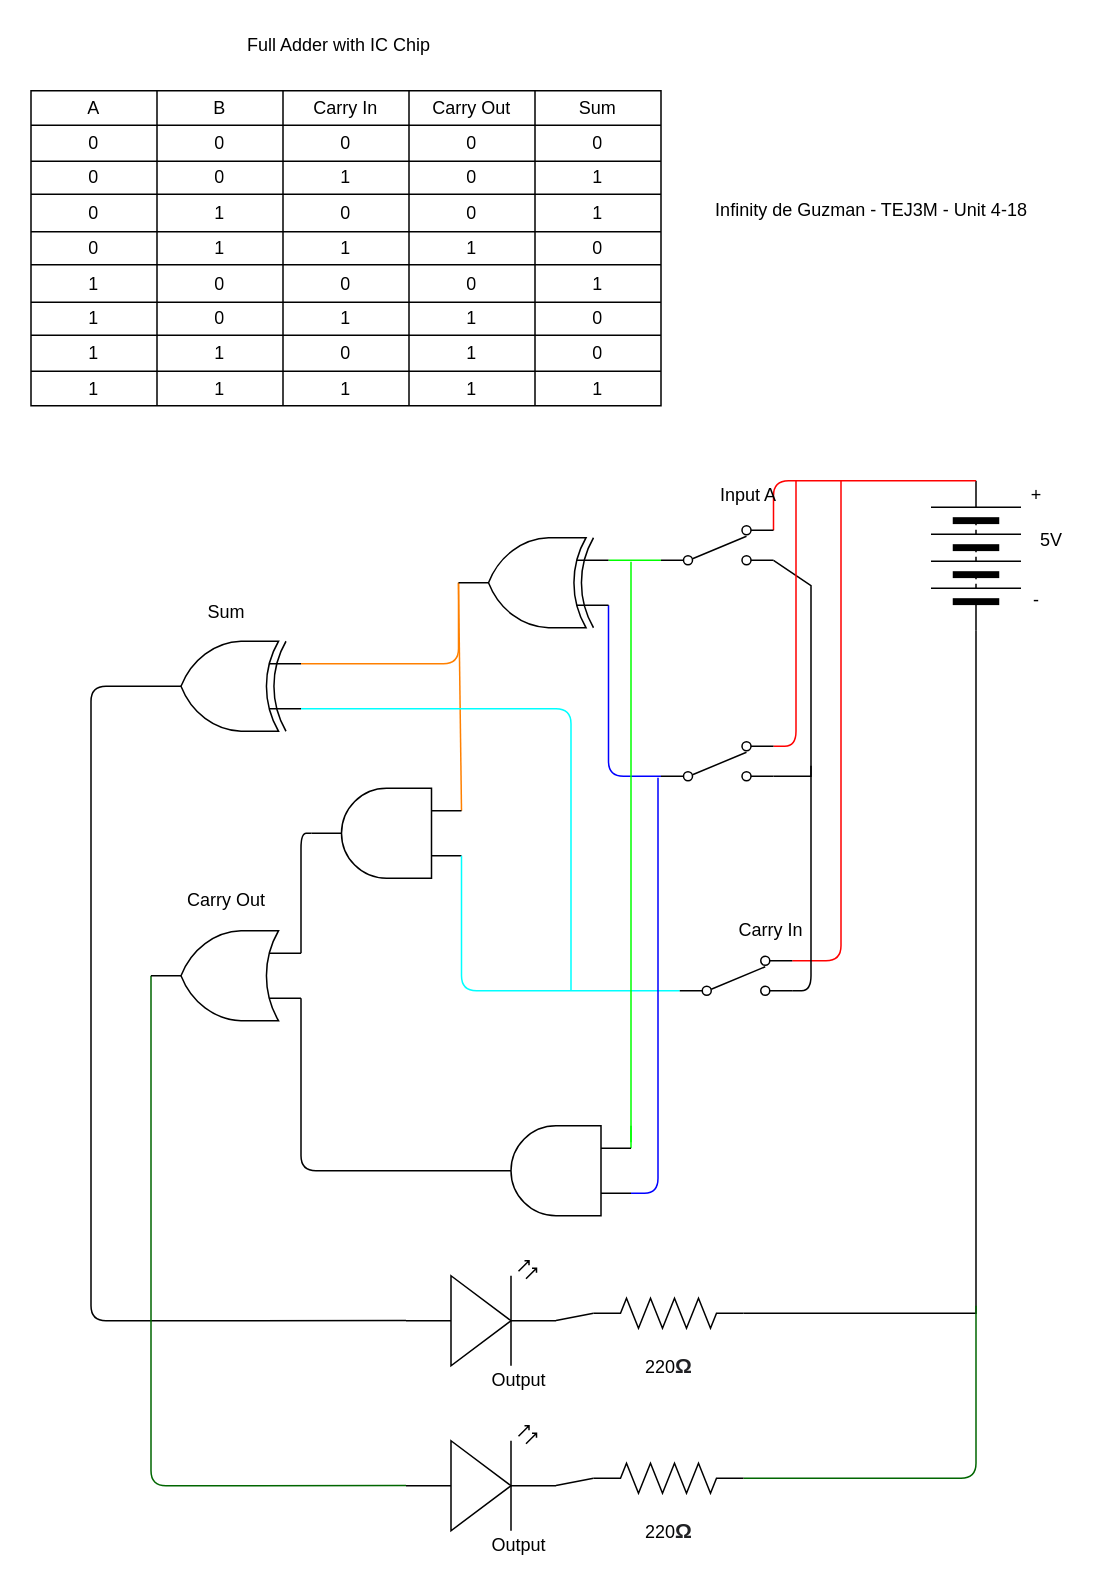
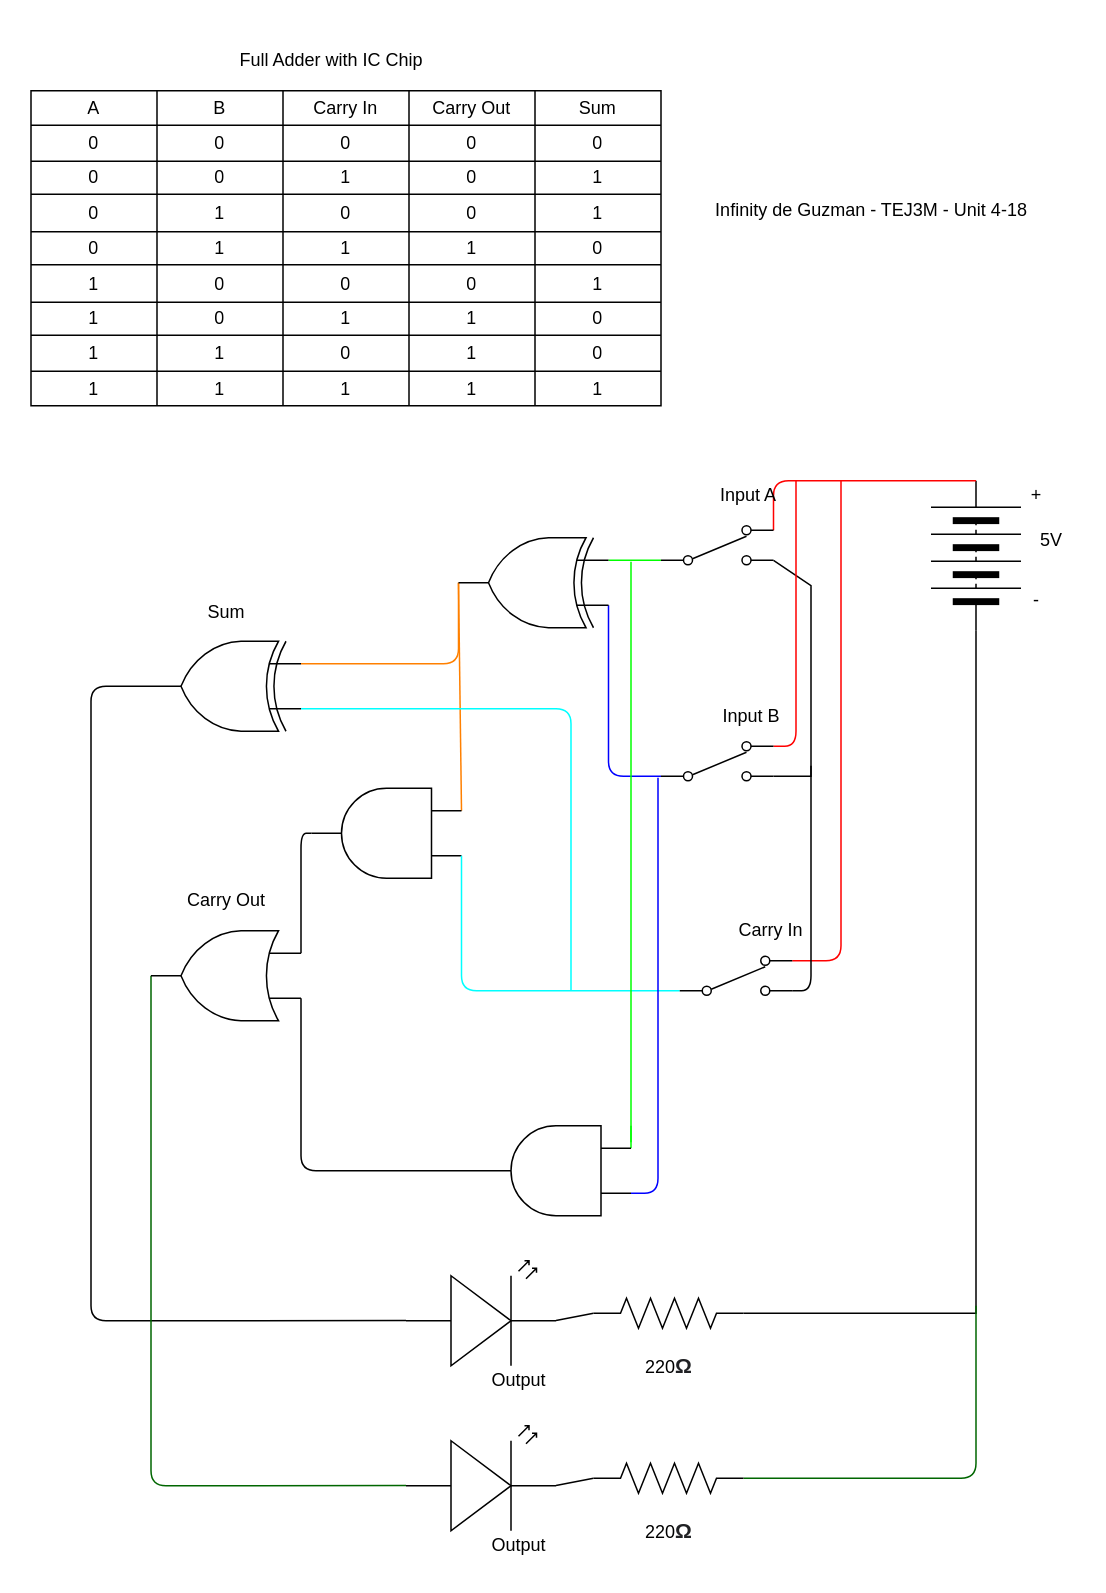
(338, 46) -> (331, 61)
none -> (751, 716)
